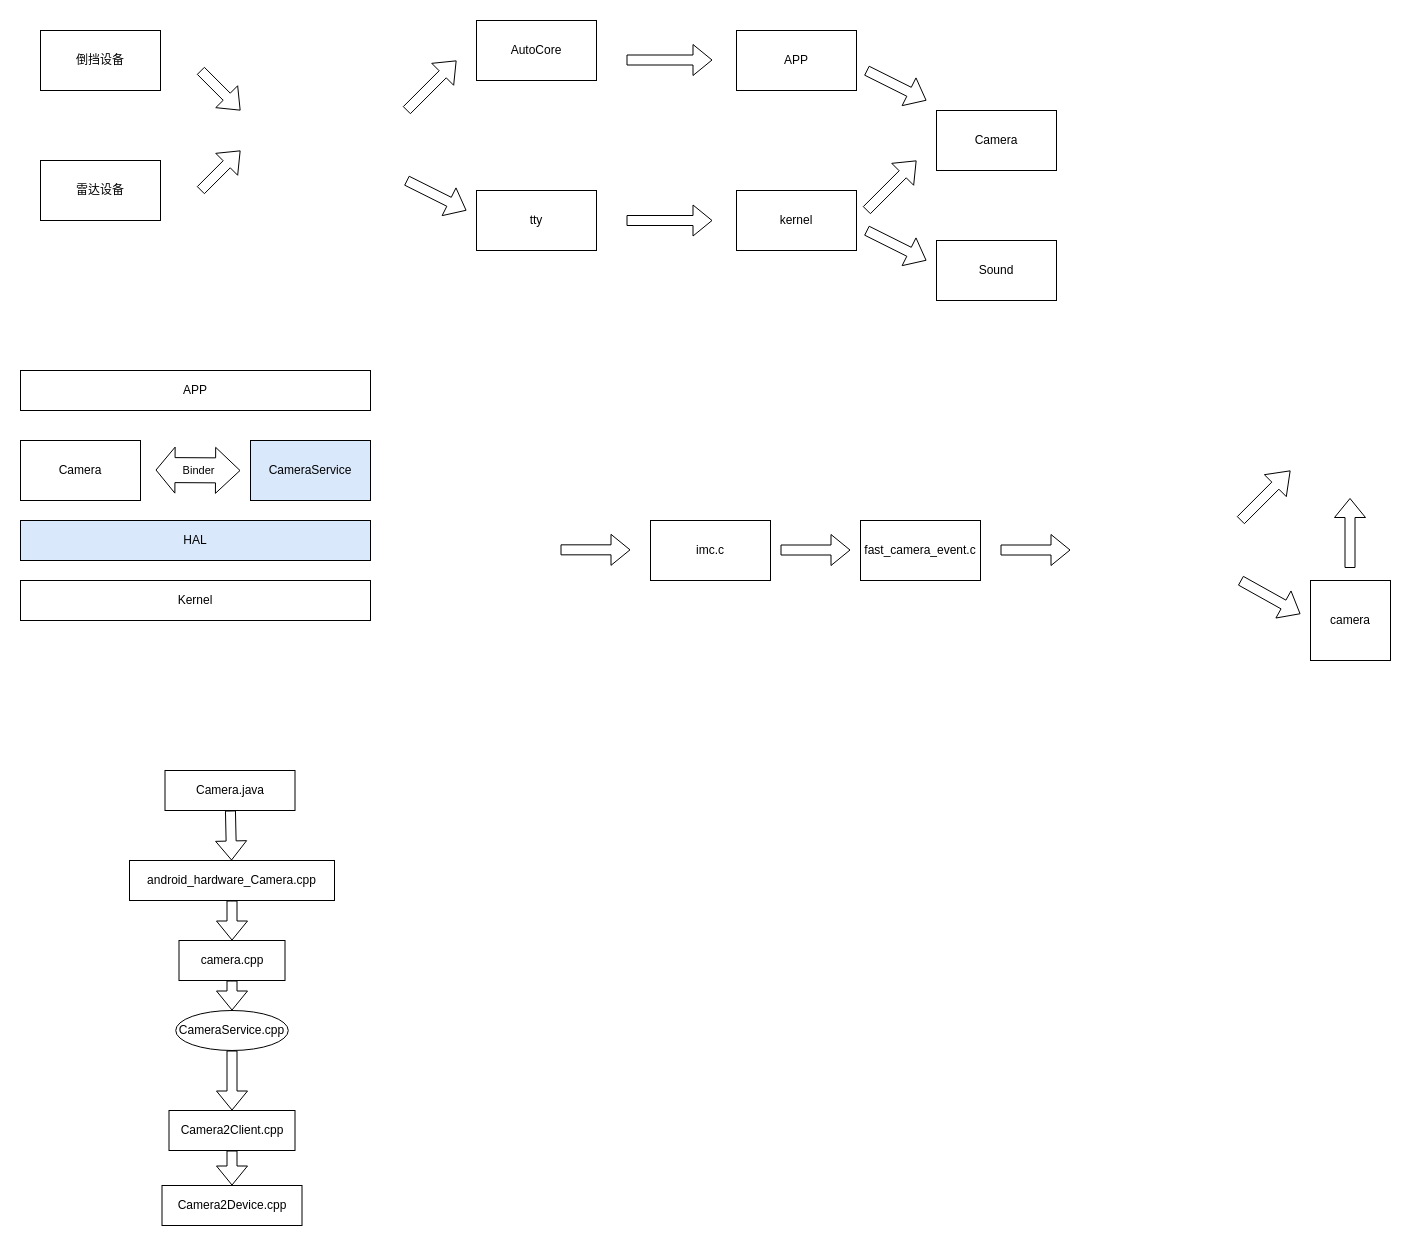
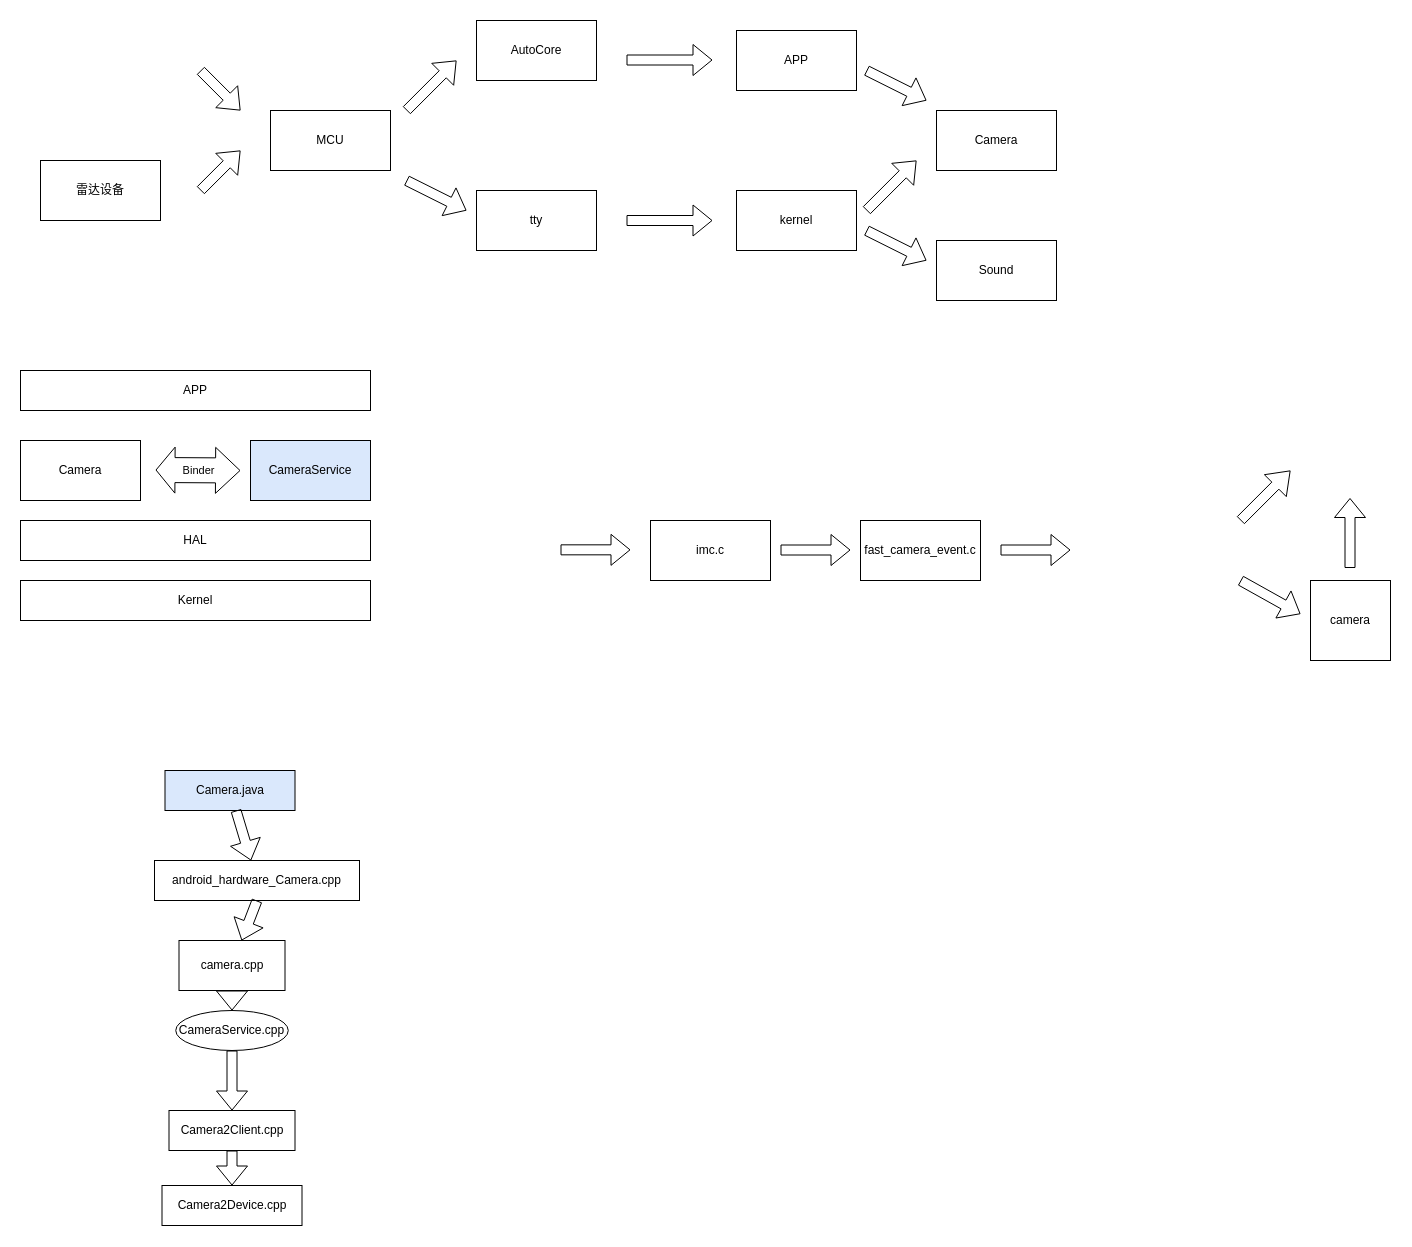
(101, 61) -> none
none -> (331, 141)
(196, 541) -> (196, 541)
(230, 791) -> (230, 791)
(232, 881) -> (257, 881)
(232, 961) -> (232, 966)
